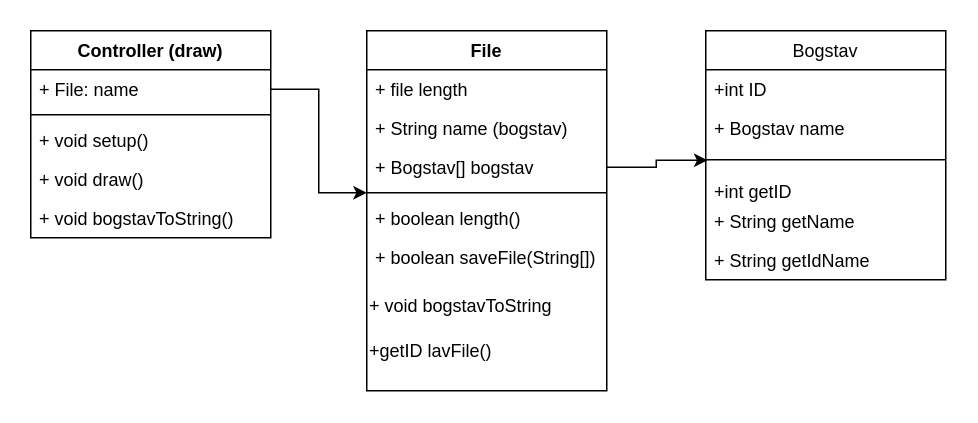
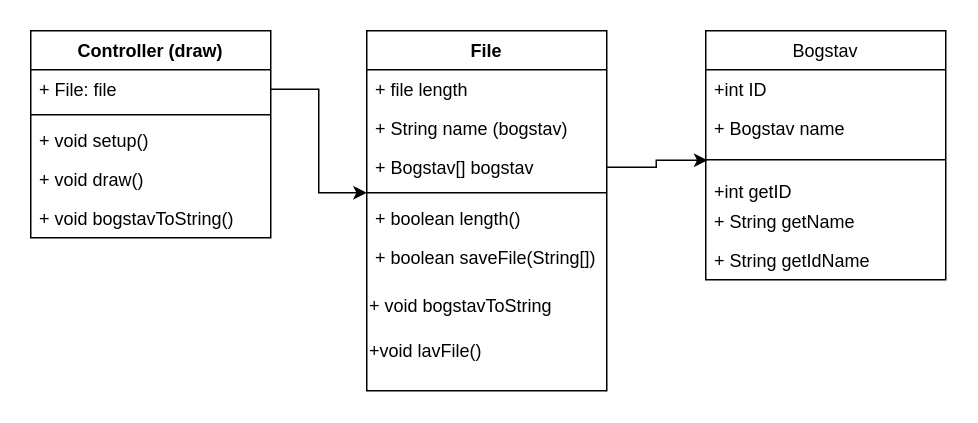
(89, 91) -> (84, 91)
(441, 352) -> (434, 352)
